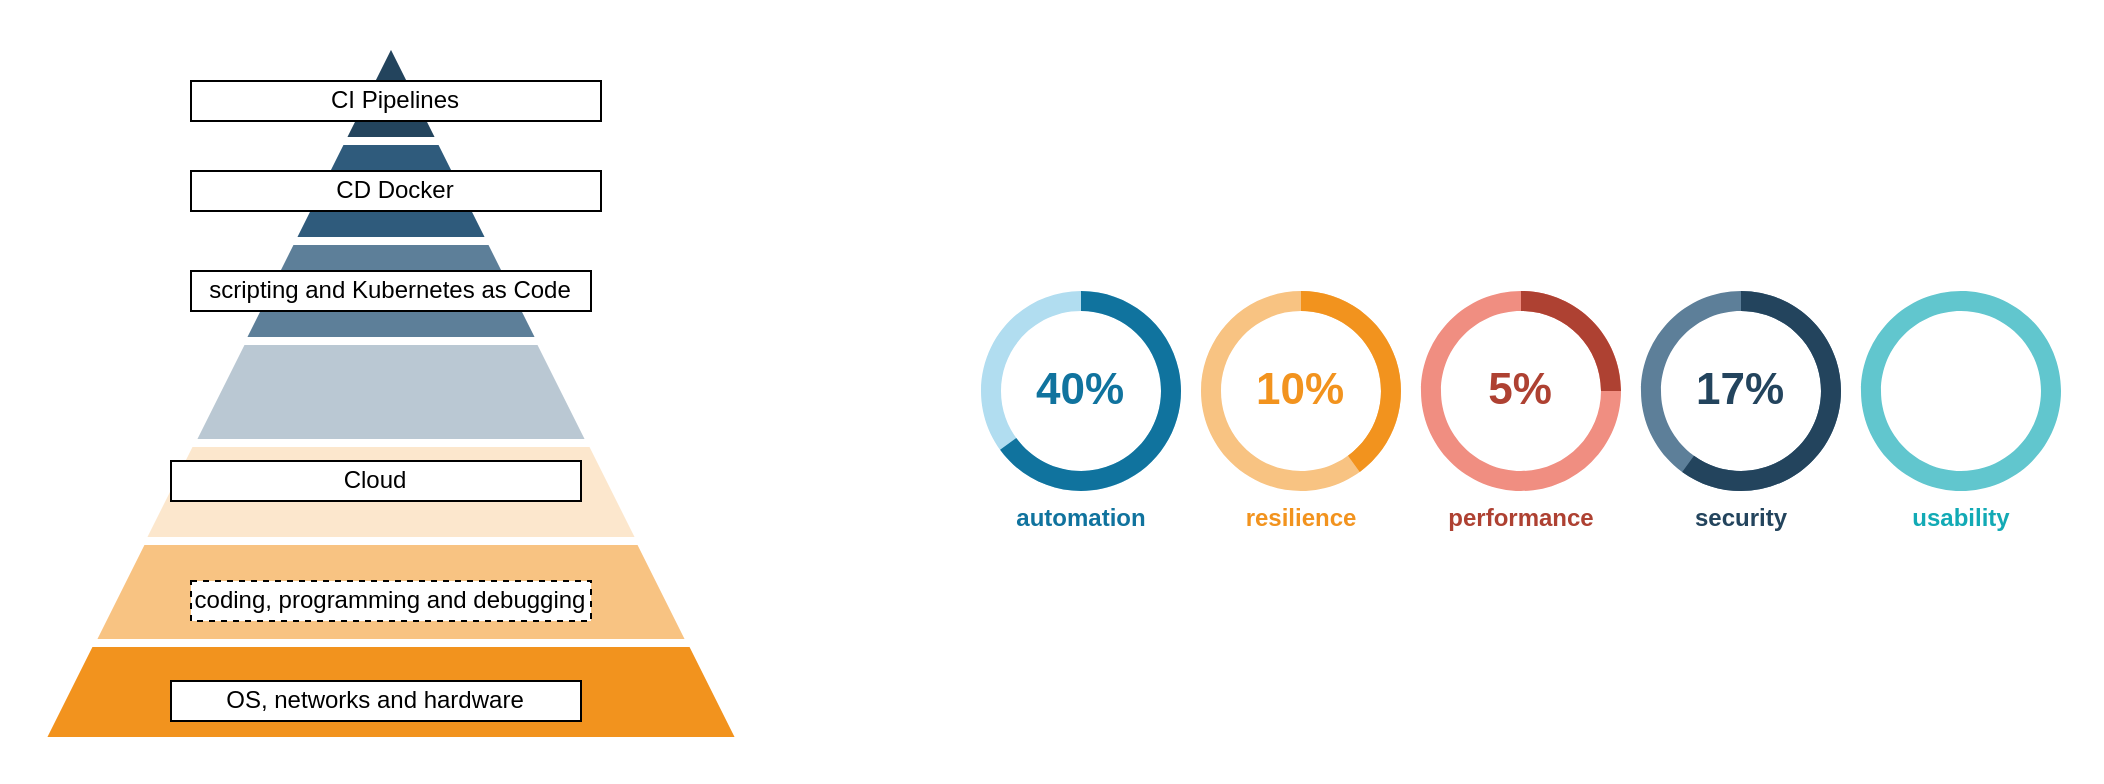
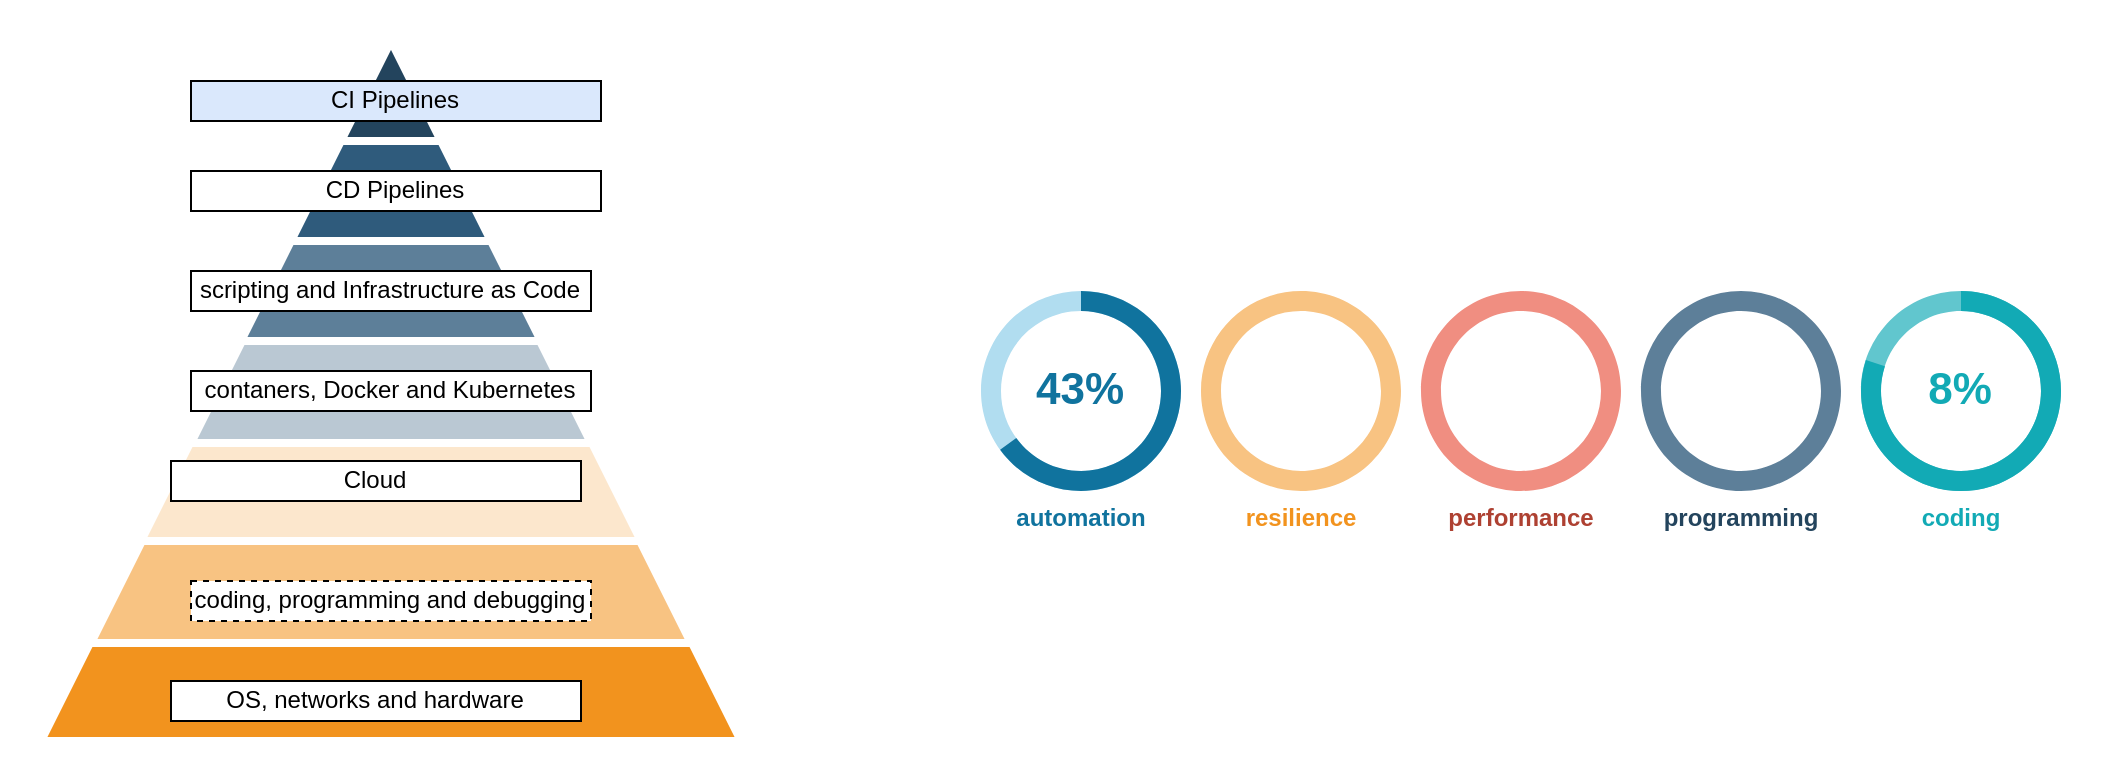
(396, 101) -> (396, 101)
(396, 191) -> (396, 191)
(391, 291) -> (391, 291)
none -> (391, 391)
(1081, 391) -> (1081, 391)
(1301, 391) -> none
(1521, 391) -> none
(1741, 391) -> none
none -> (1961, 391)
(1742, 519) -> (1742, 519)
(1962, 519) -> (1962, 519)
